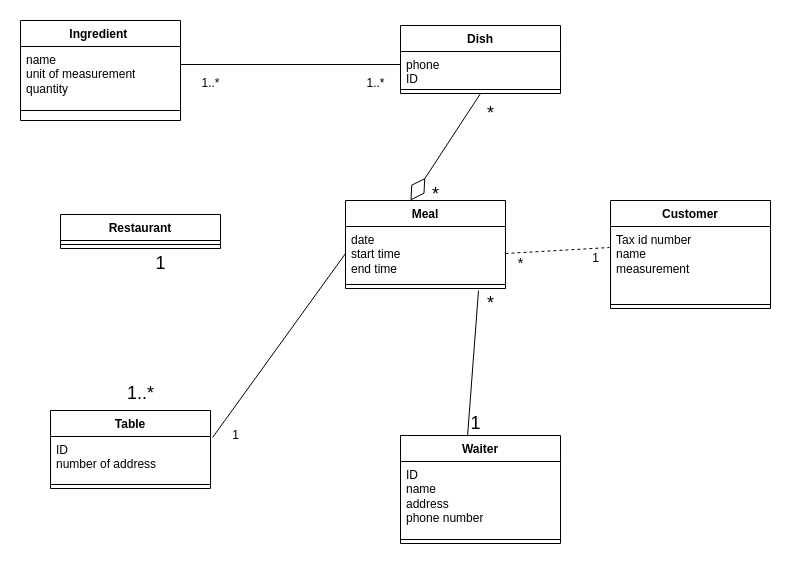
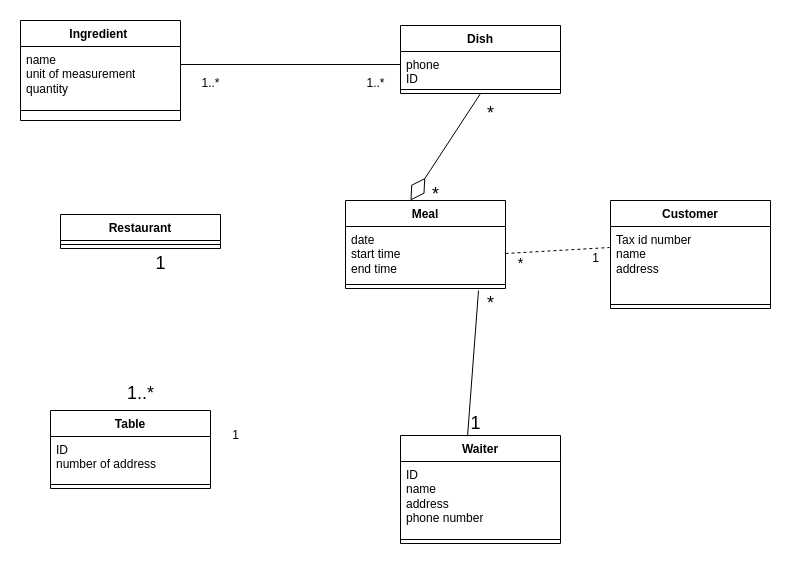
(656, 255) -> (656, 255)
(278, 347) -> none
